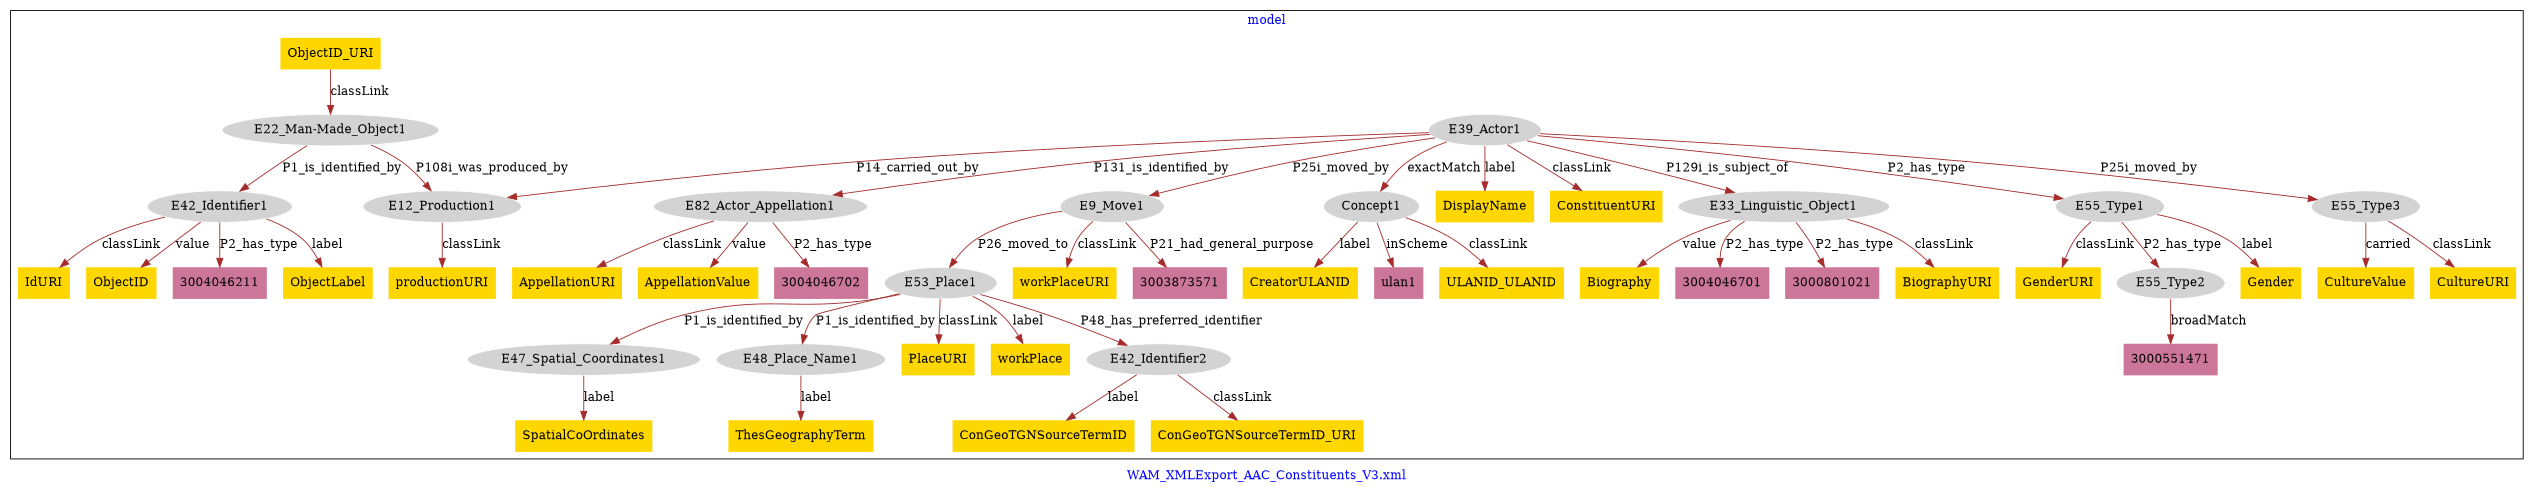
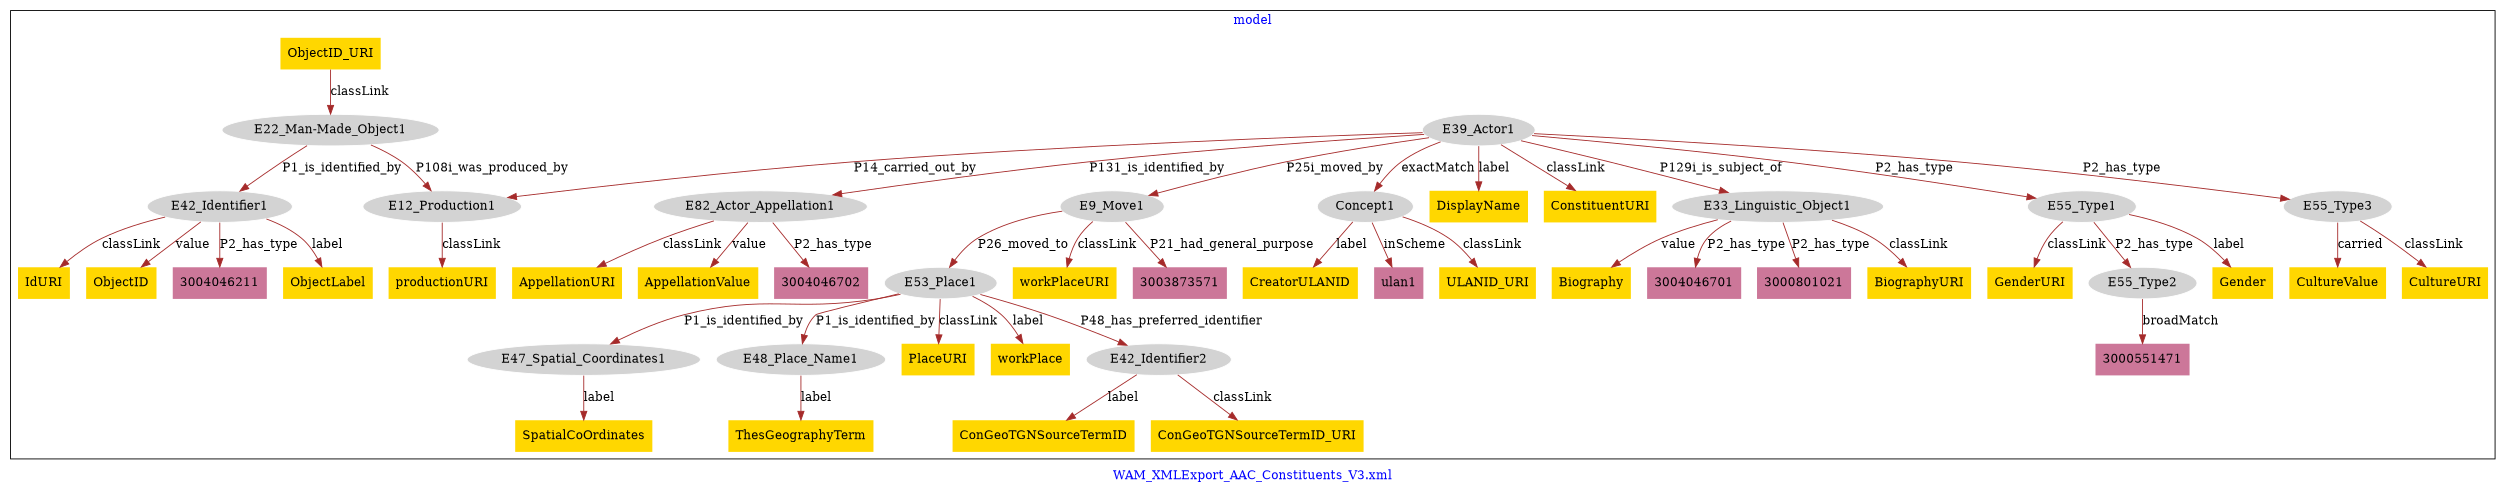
(2149, 168) -> (2122, 168)
(1502, 283) -> (1488, 283)
